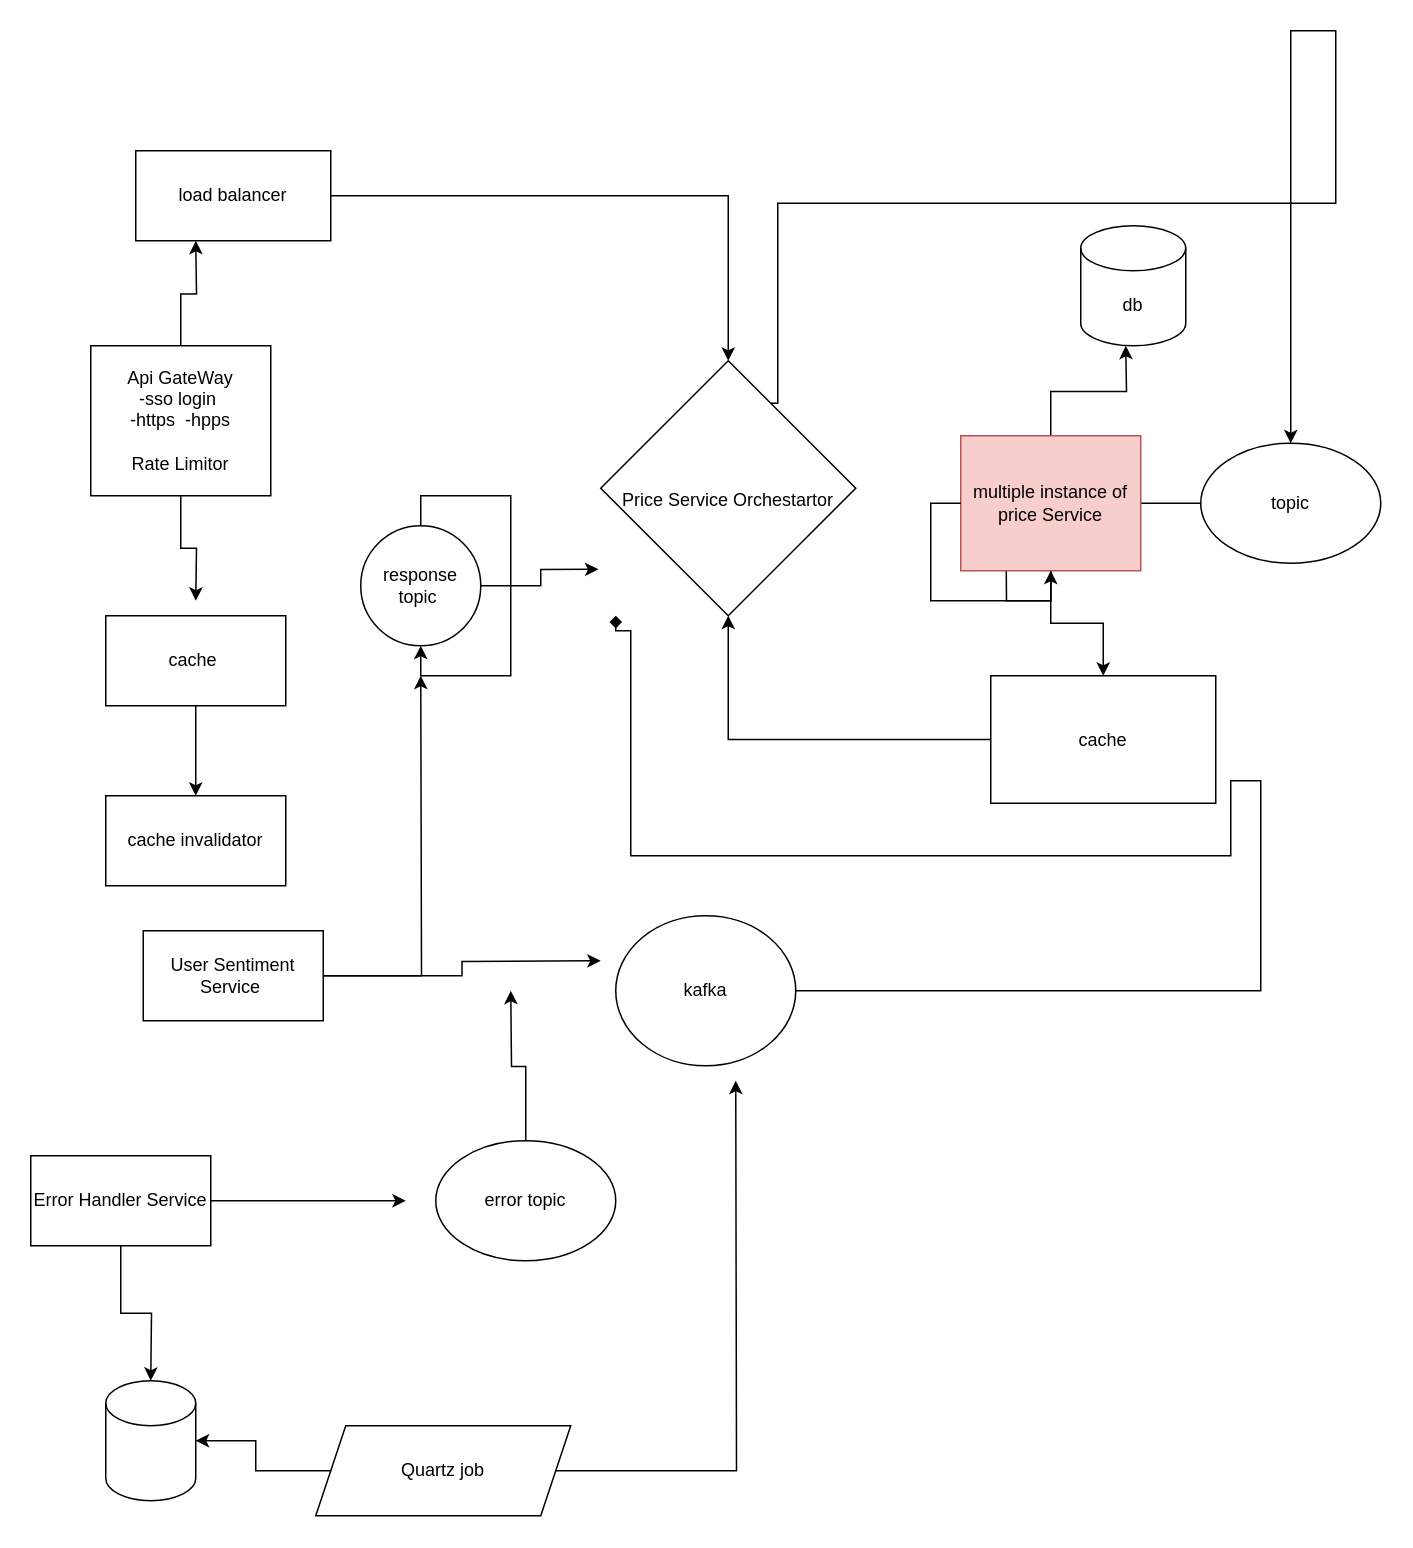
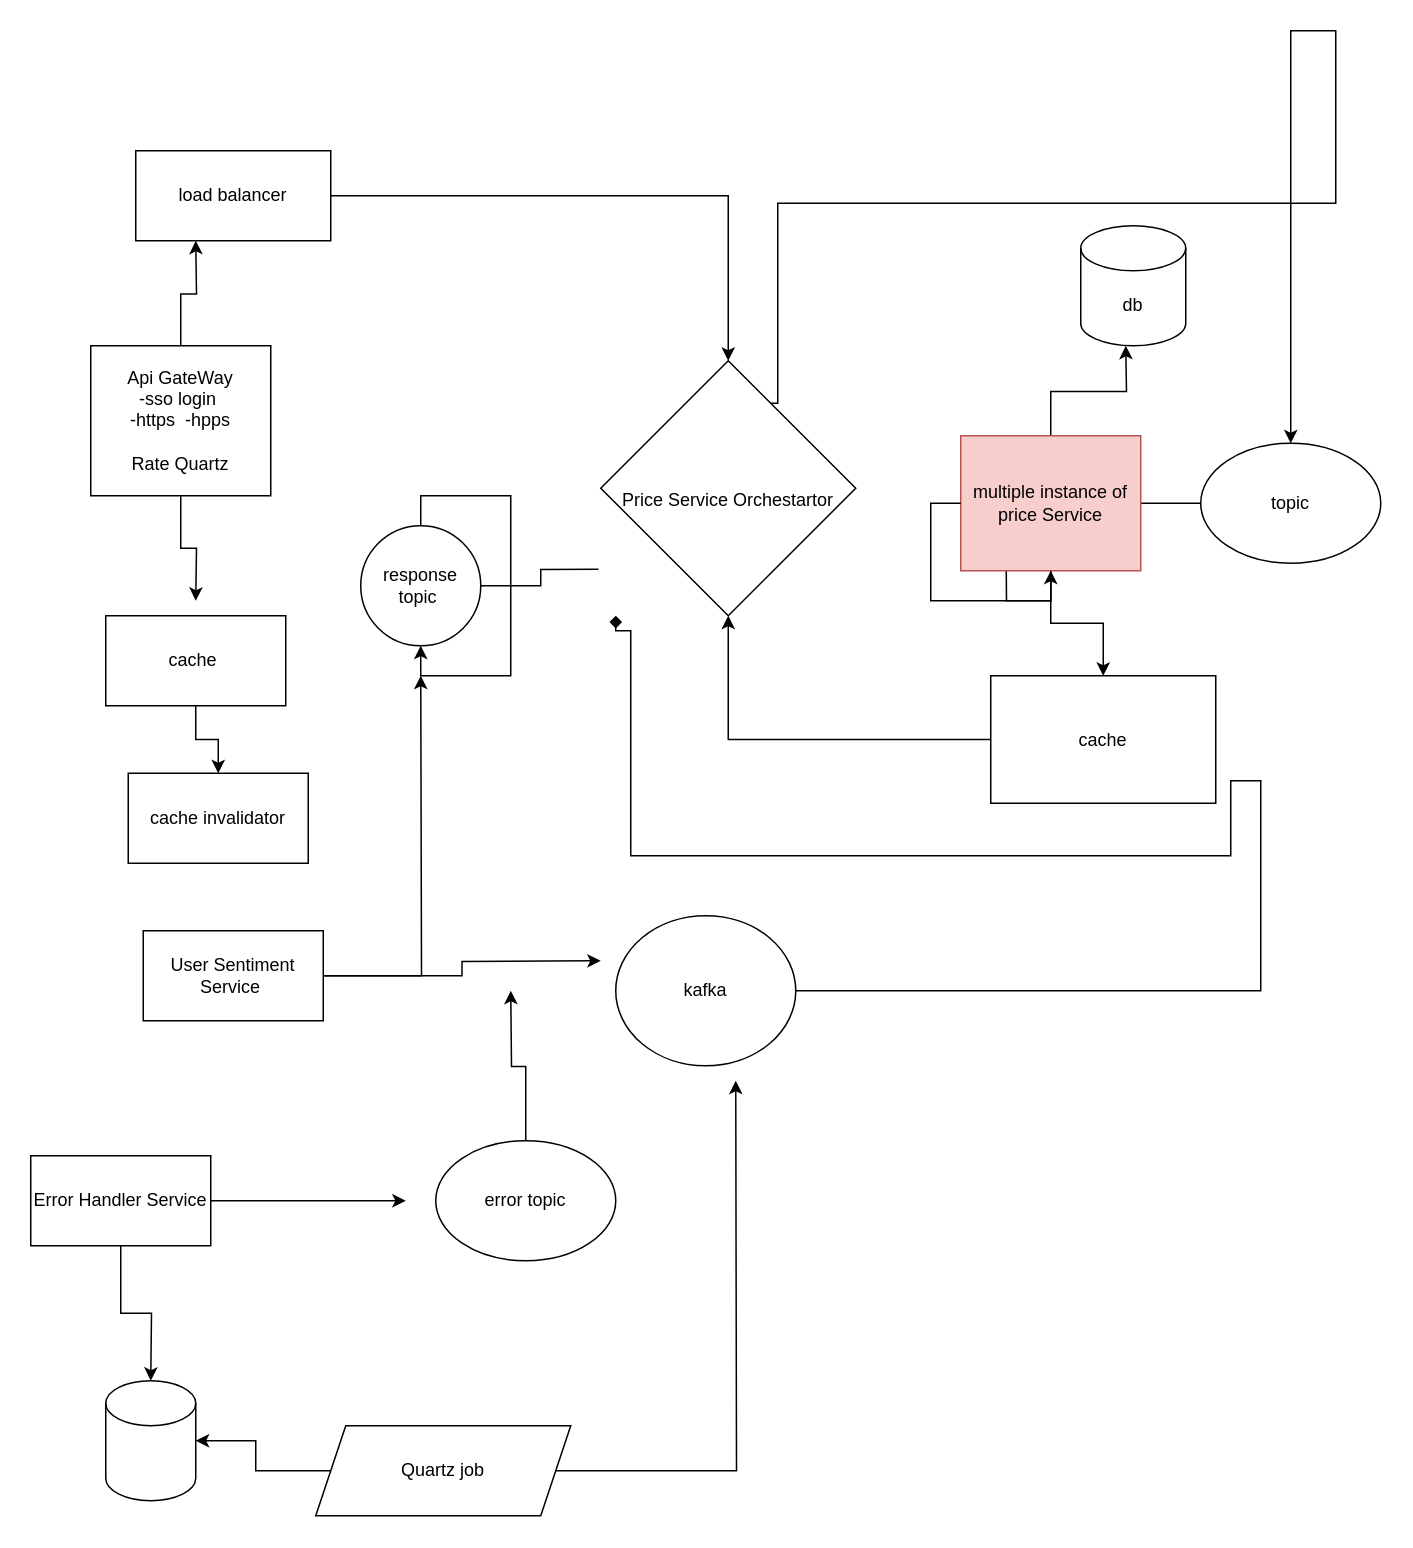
(181, 421) -> (181, 421)
(587, 569) -> (591, 569)
(196, 841) -> (218, 818)
